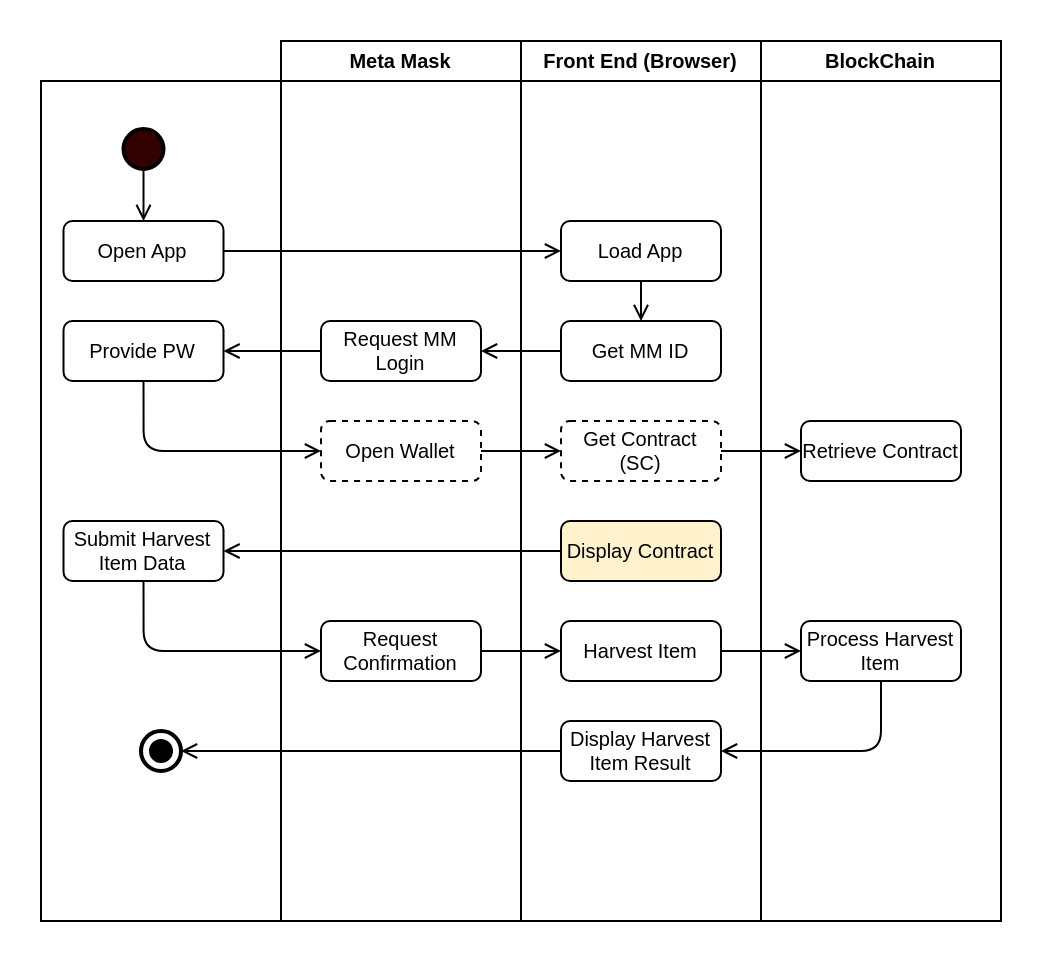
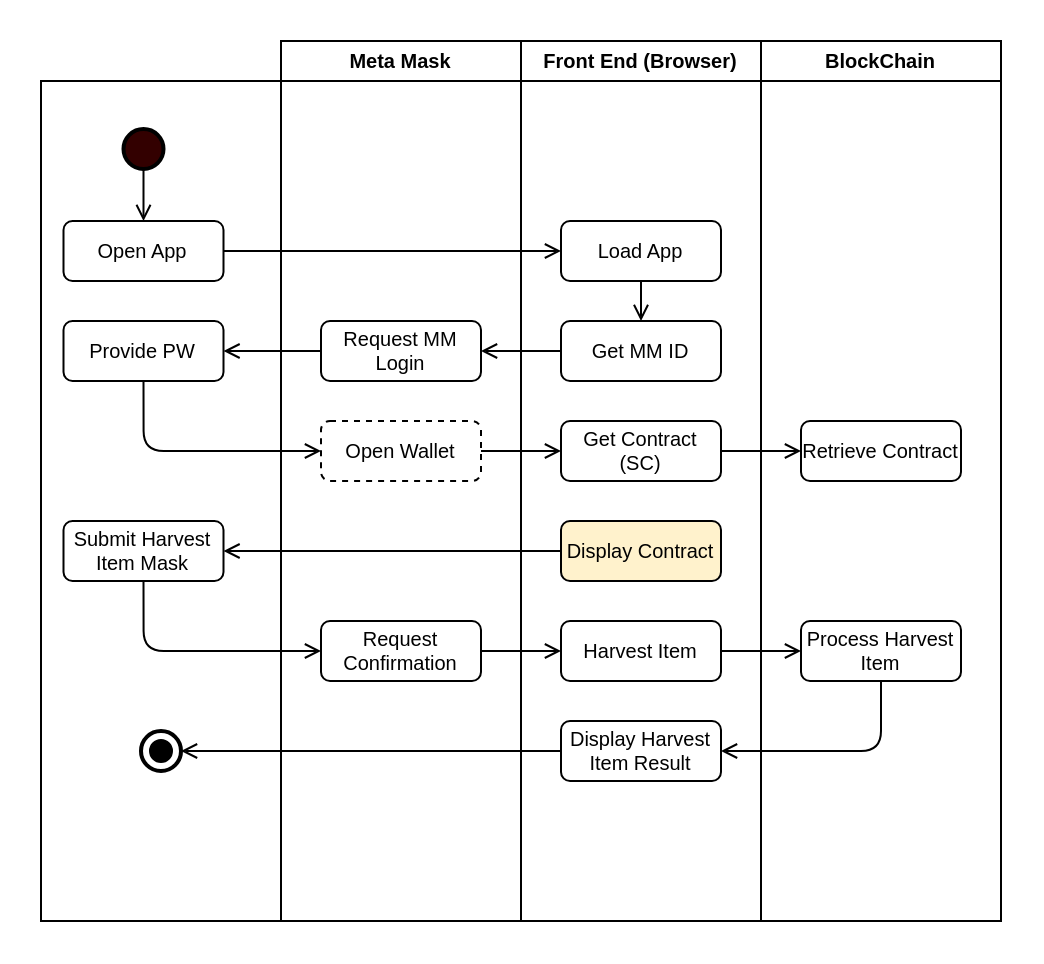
(641, 451) -> (641, 451)
(143, 551) -> (143, 551)
